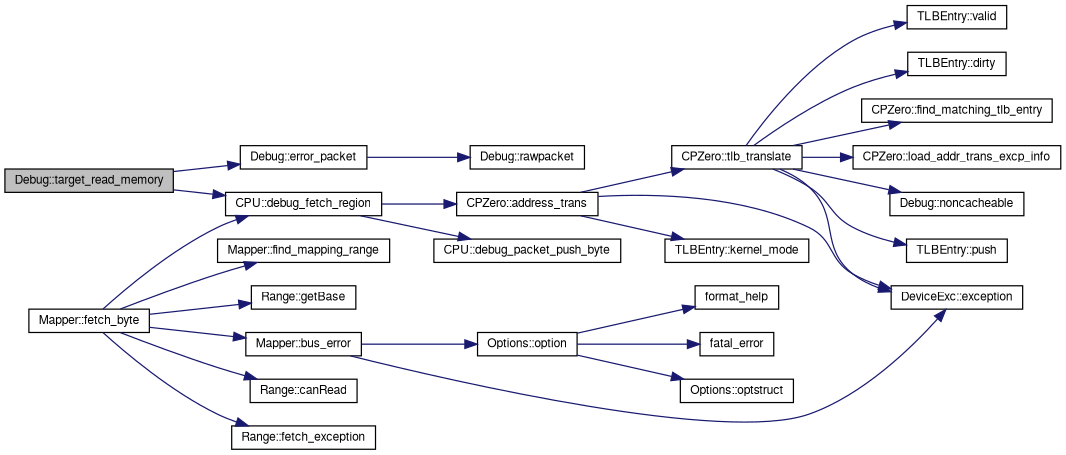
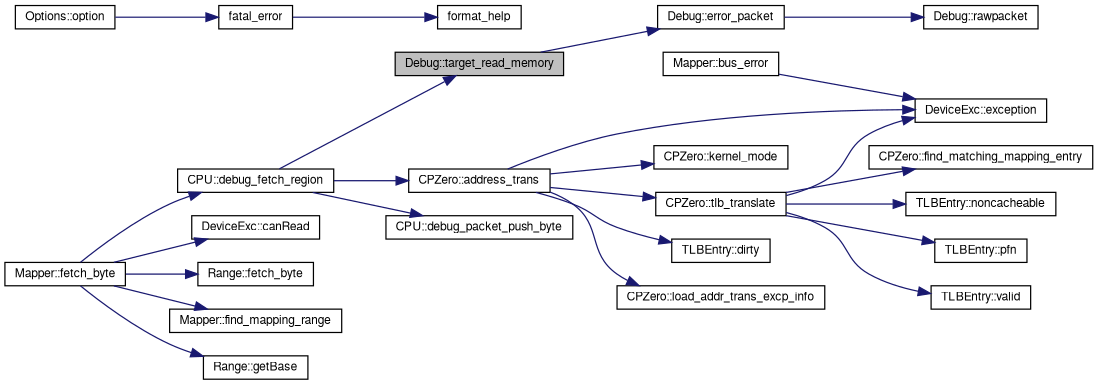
(821, 103) -> (597, 217)
(957, 111) -> (981, 157)
(821, 157) -> (593, 233)
(193, 192) -> (362, 125)
(957, 204) -> (981, 204)
(737, 251) -> (721, 157)
(957, 251) -> (981, 251)
(630, 321) -> (359, 17)
(191, 332) -> none
(413, 344) -> none
(304, 391) -> (256, 227)
(737, 391) -> none
(304, 438) -> (256, 274)
